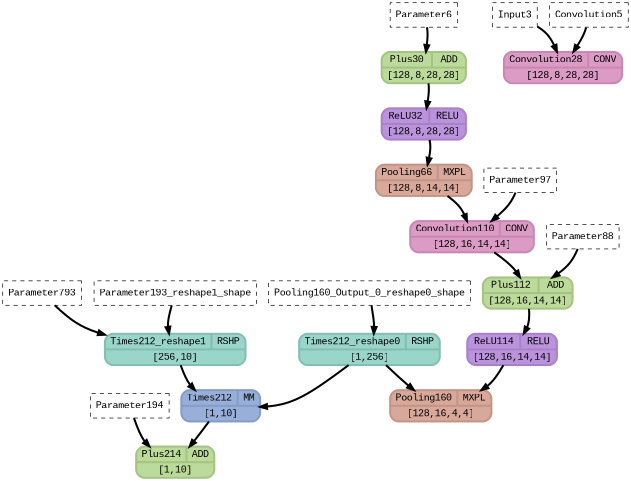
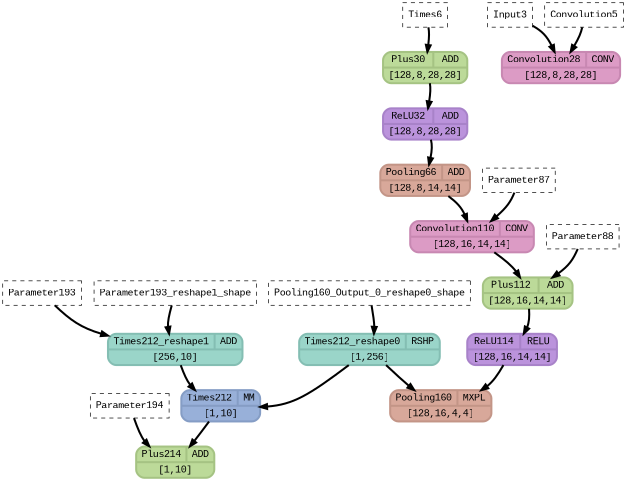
(424, 15) -> (425, 15)
(448, 116) -> (450, 116)
(455, 172) -> (456, 172)
(520, 180) -> (519, 180)
(42, 293) -> (42, 293)
(229, 341) -> (229, 341)
